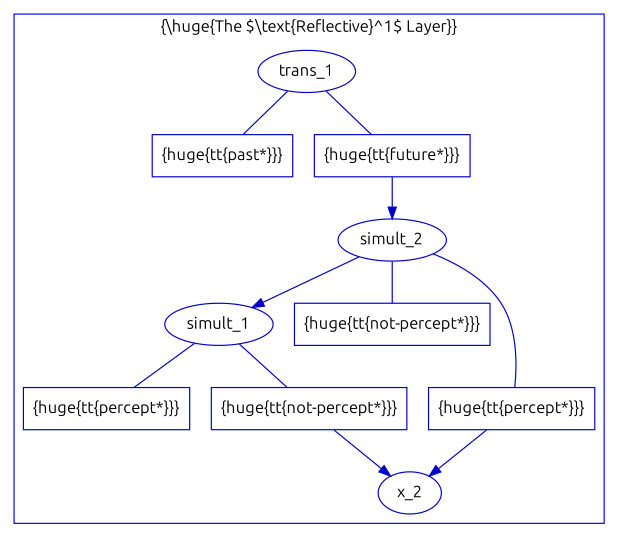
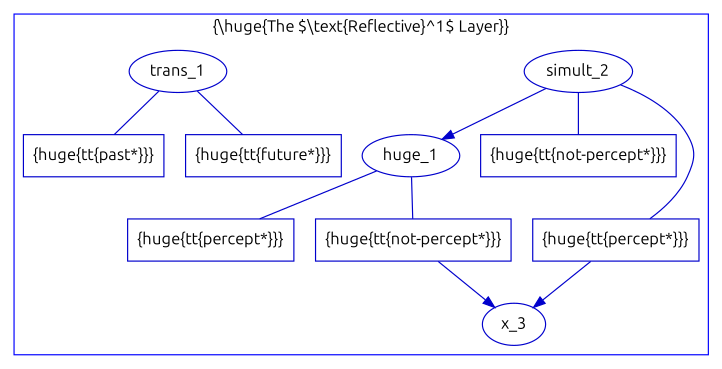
(392, 192) -> none
(219, 324) -> (411, 156)
(410, 493) -> (514, 324)
